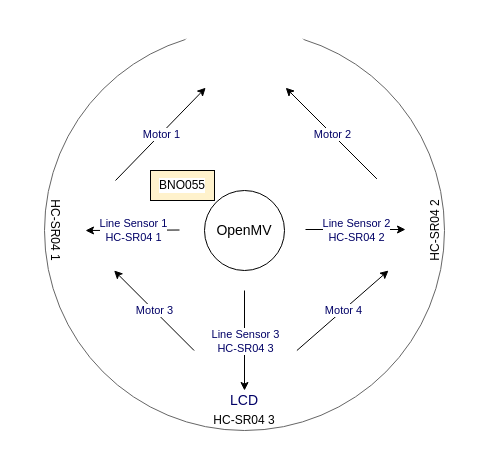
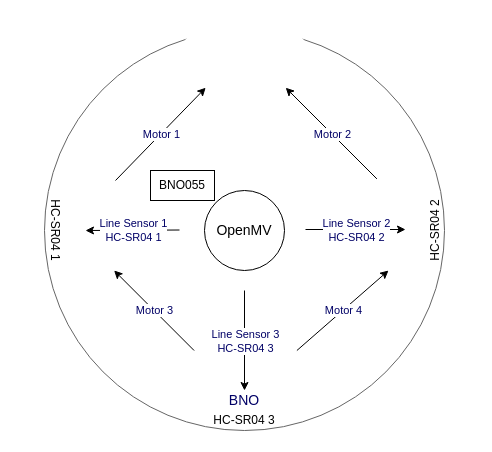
(183, 186) -> (183, 186)
(245, 401) -> (245, 401)
